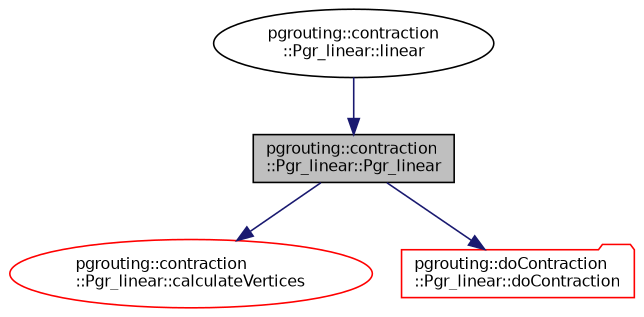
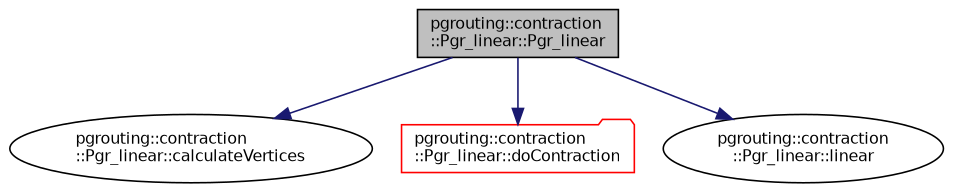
(354, 98) -> (646, 85)
(191, 274) -> (191, 149)
(518, 274) -> (518, 149)
